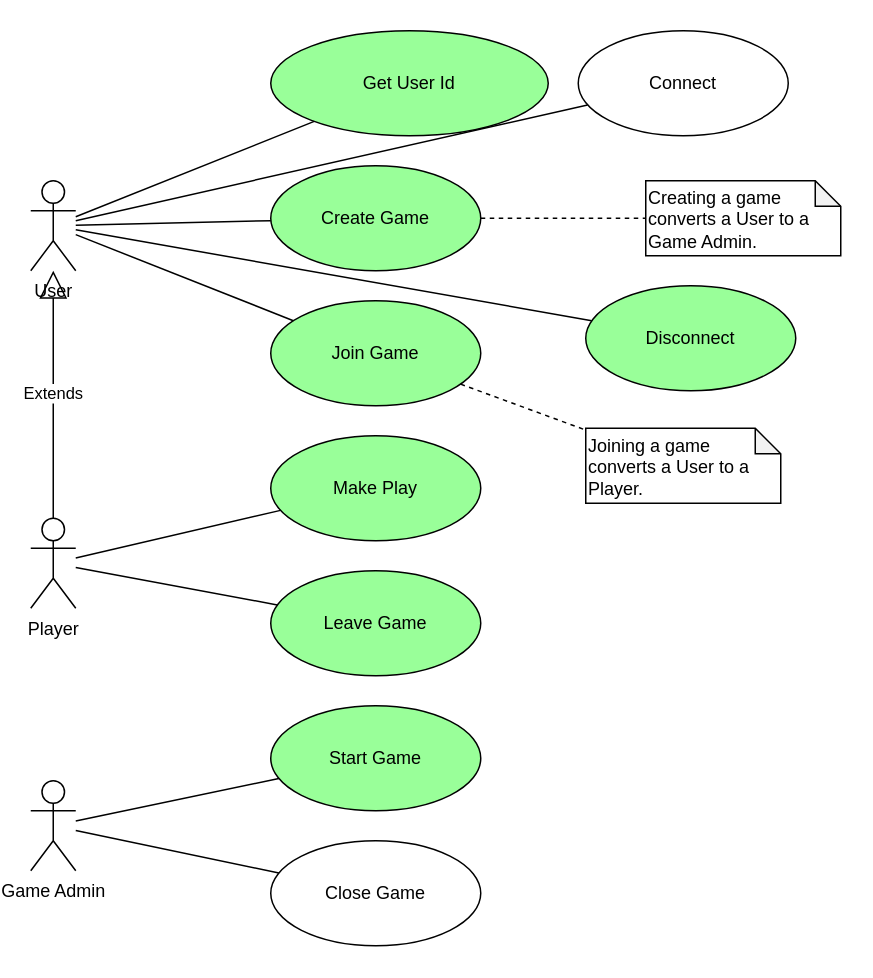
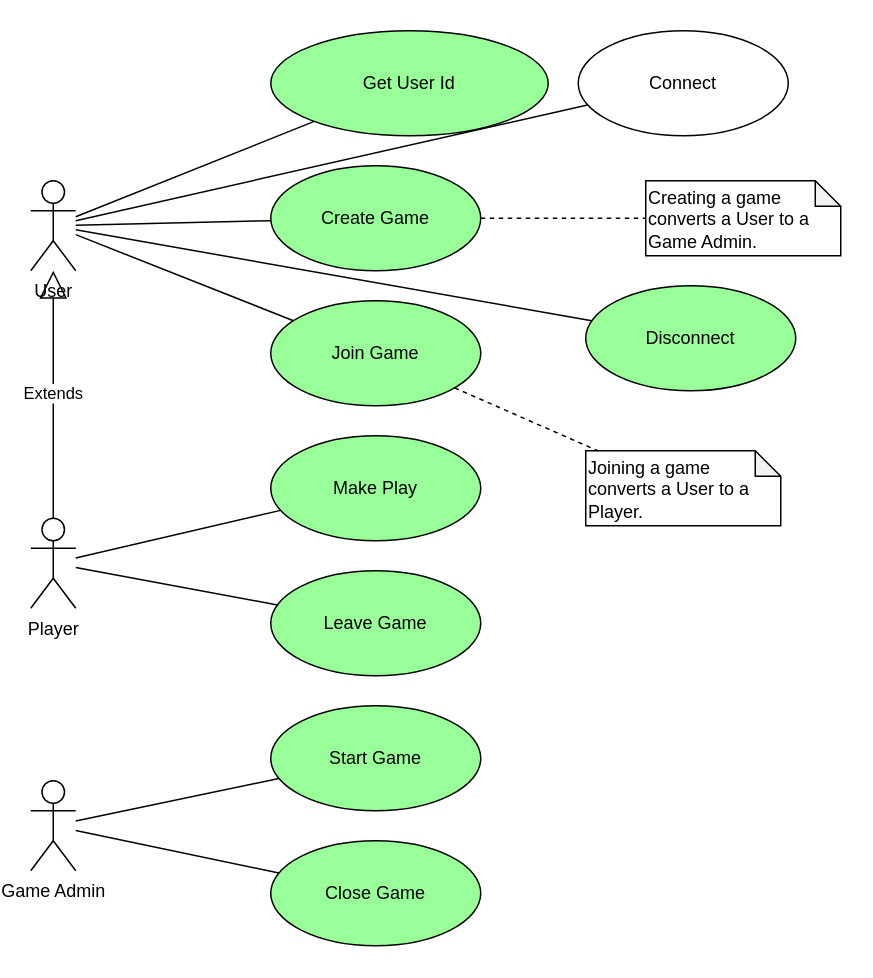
(683, 466) -> (683, 488)
(376, 893) -> (376, 893)
